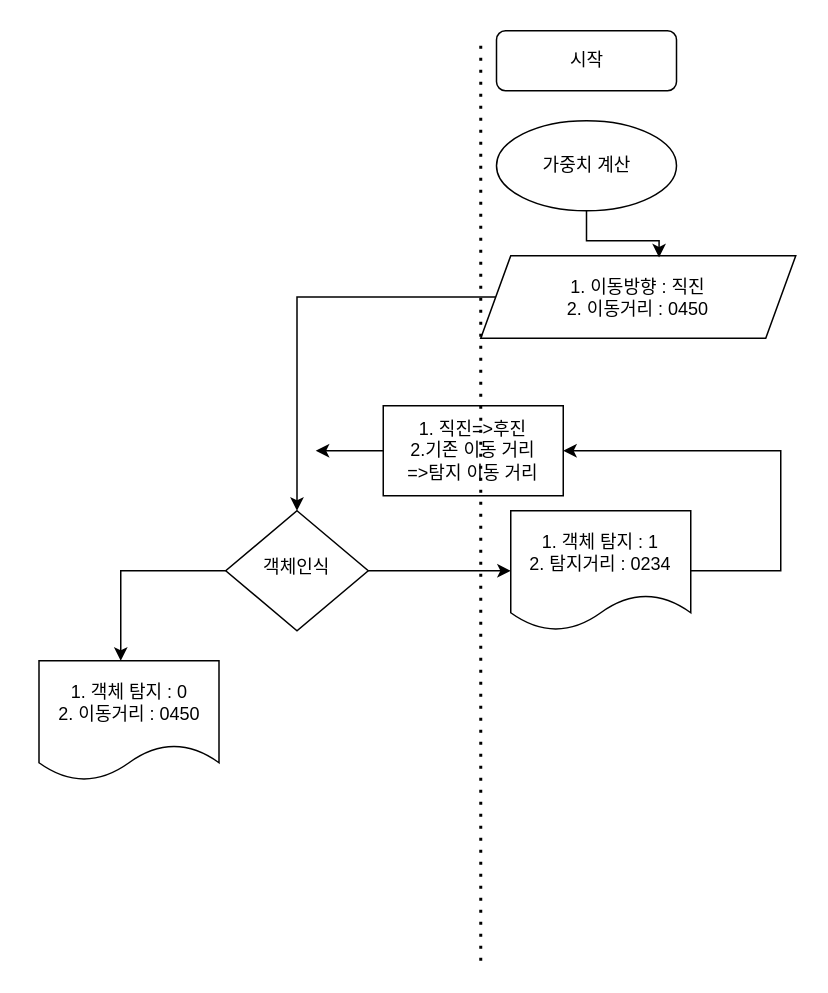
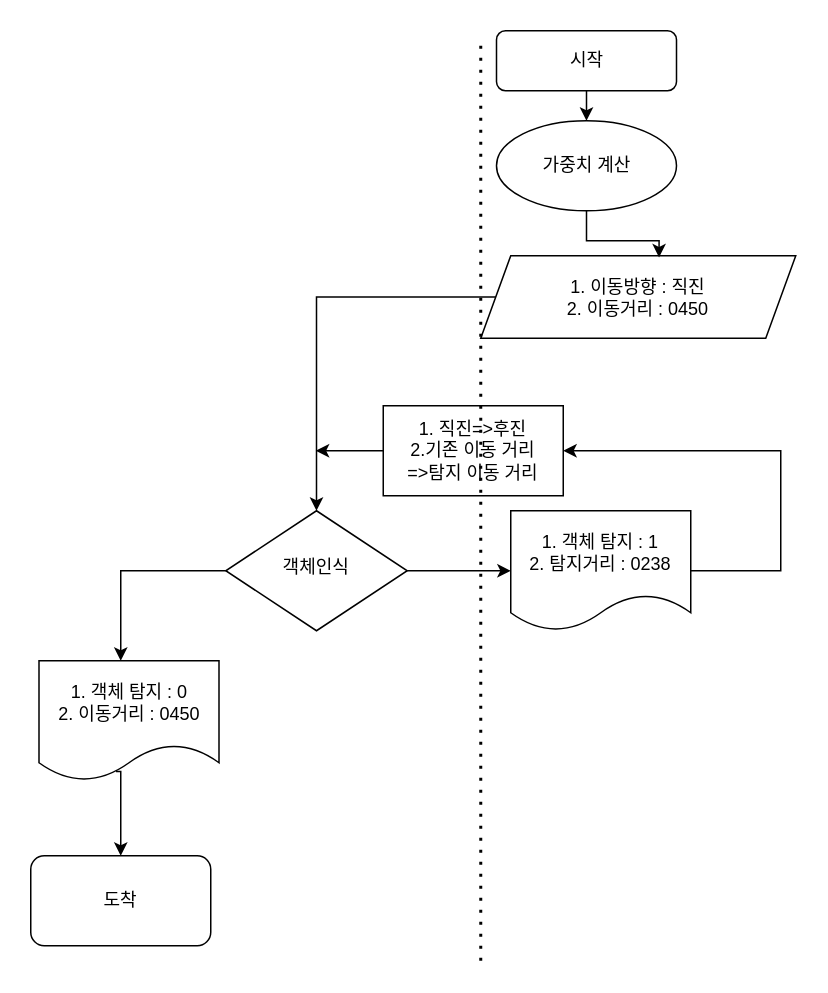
none -> (587, 101)
(601, 553) -> (601, 553)
(297, 571) -> (317, 571)
none -> (121, 807)
none -> (121, 901)
